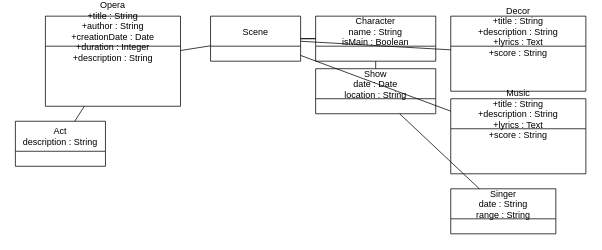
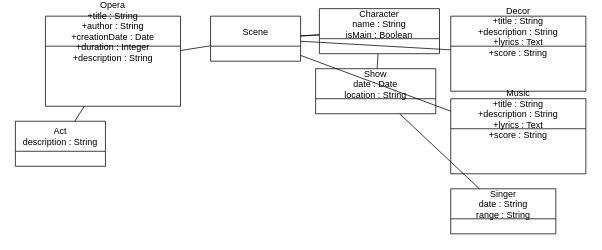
(375, 39) -> (379, 31)
